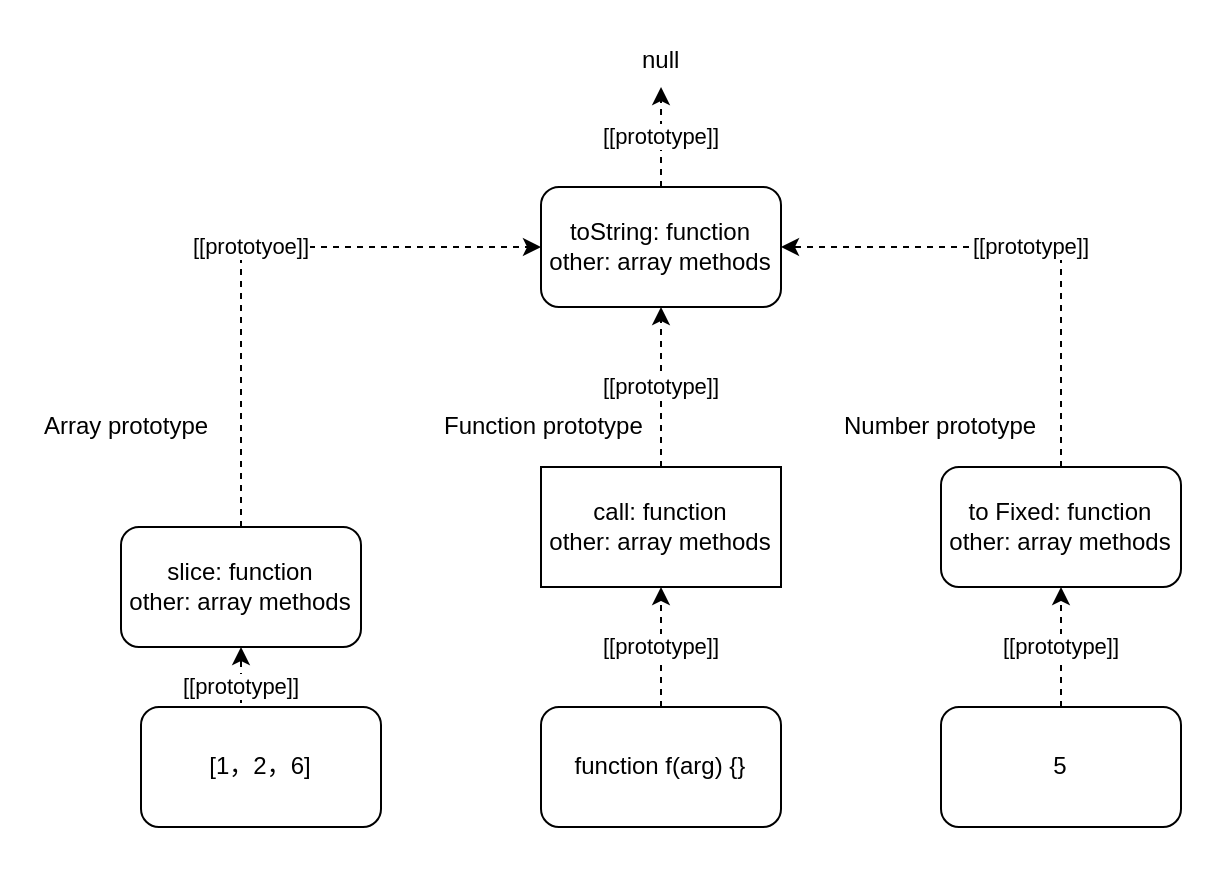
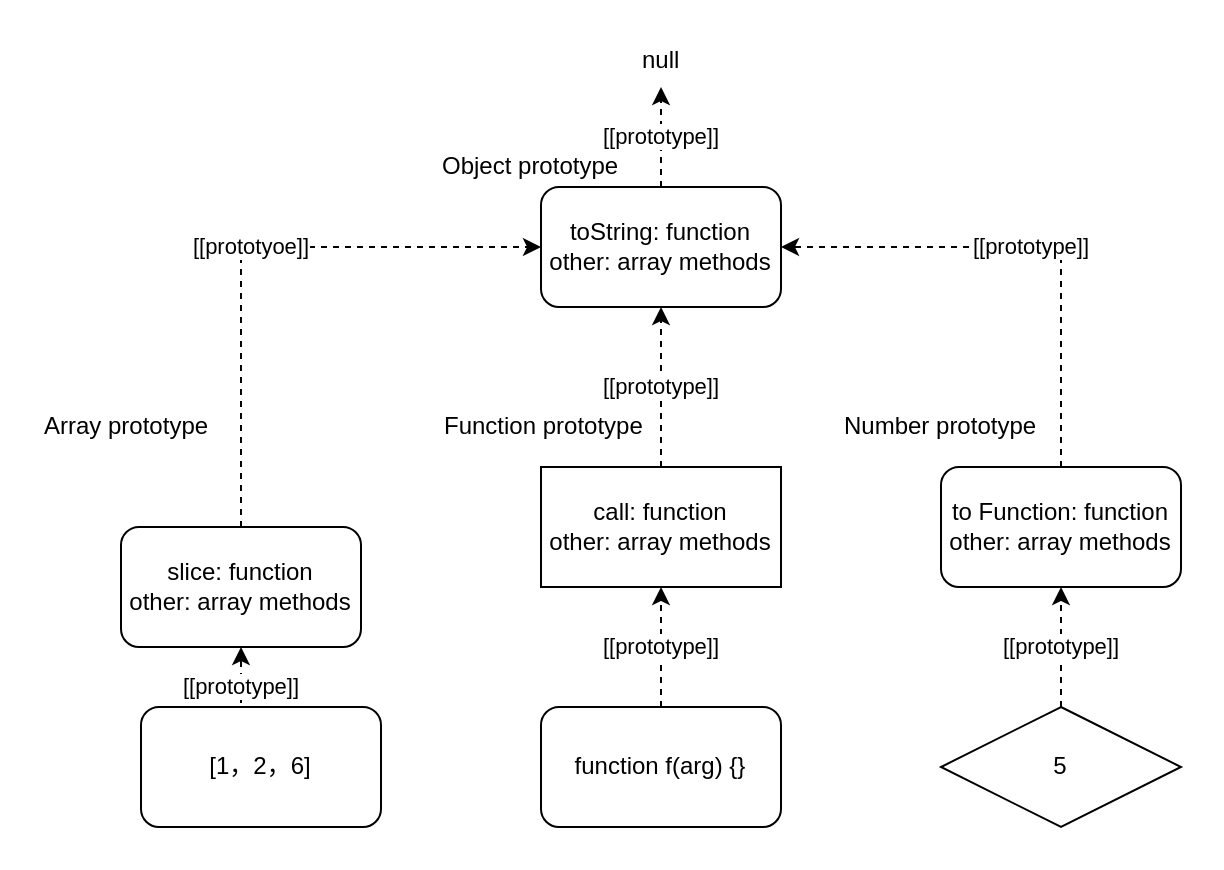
none -> (539, 167)
(1061, 527) -> (1061, 527)
(1061, 767) -> (1061, 767)
